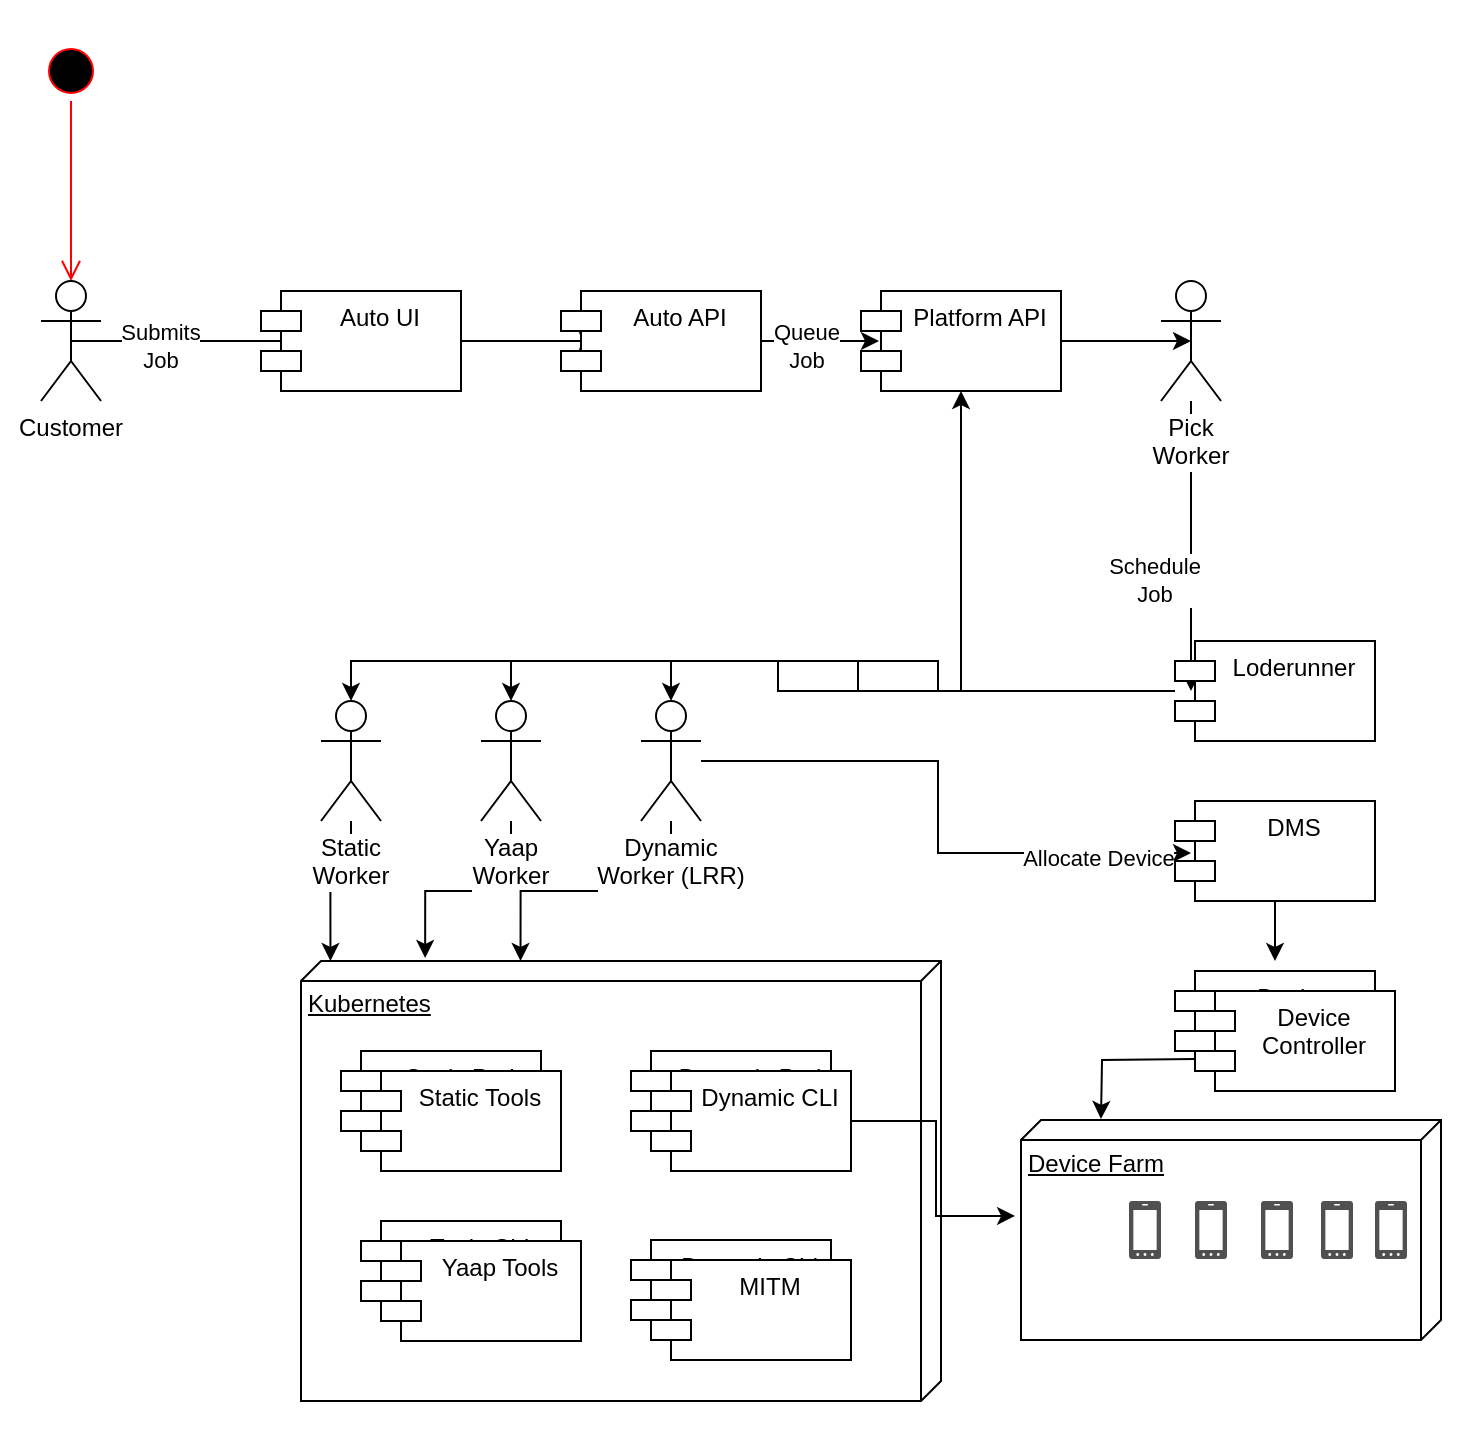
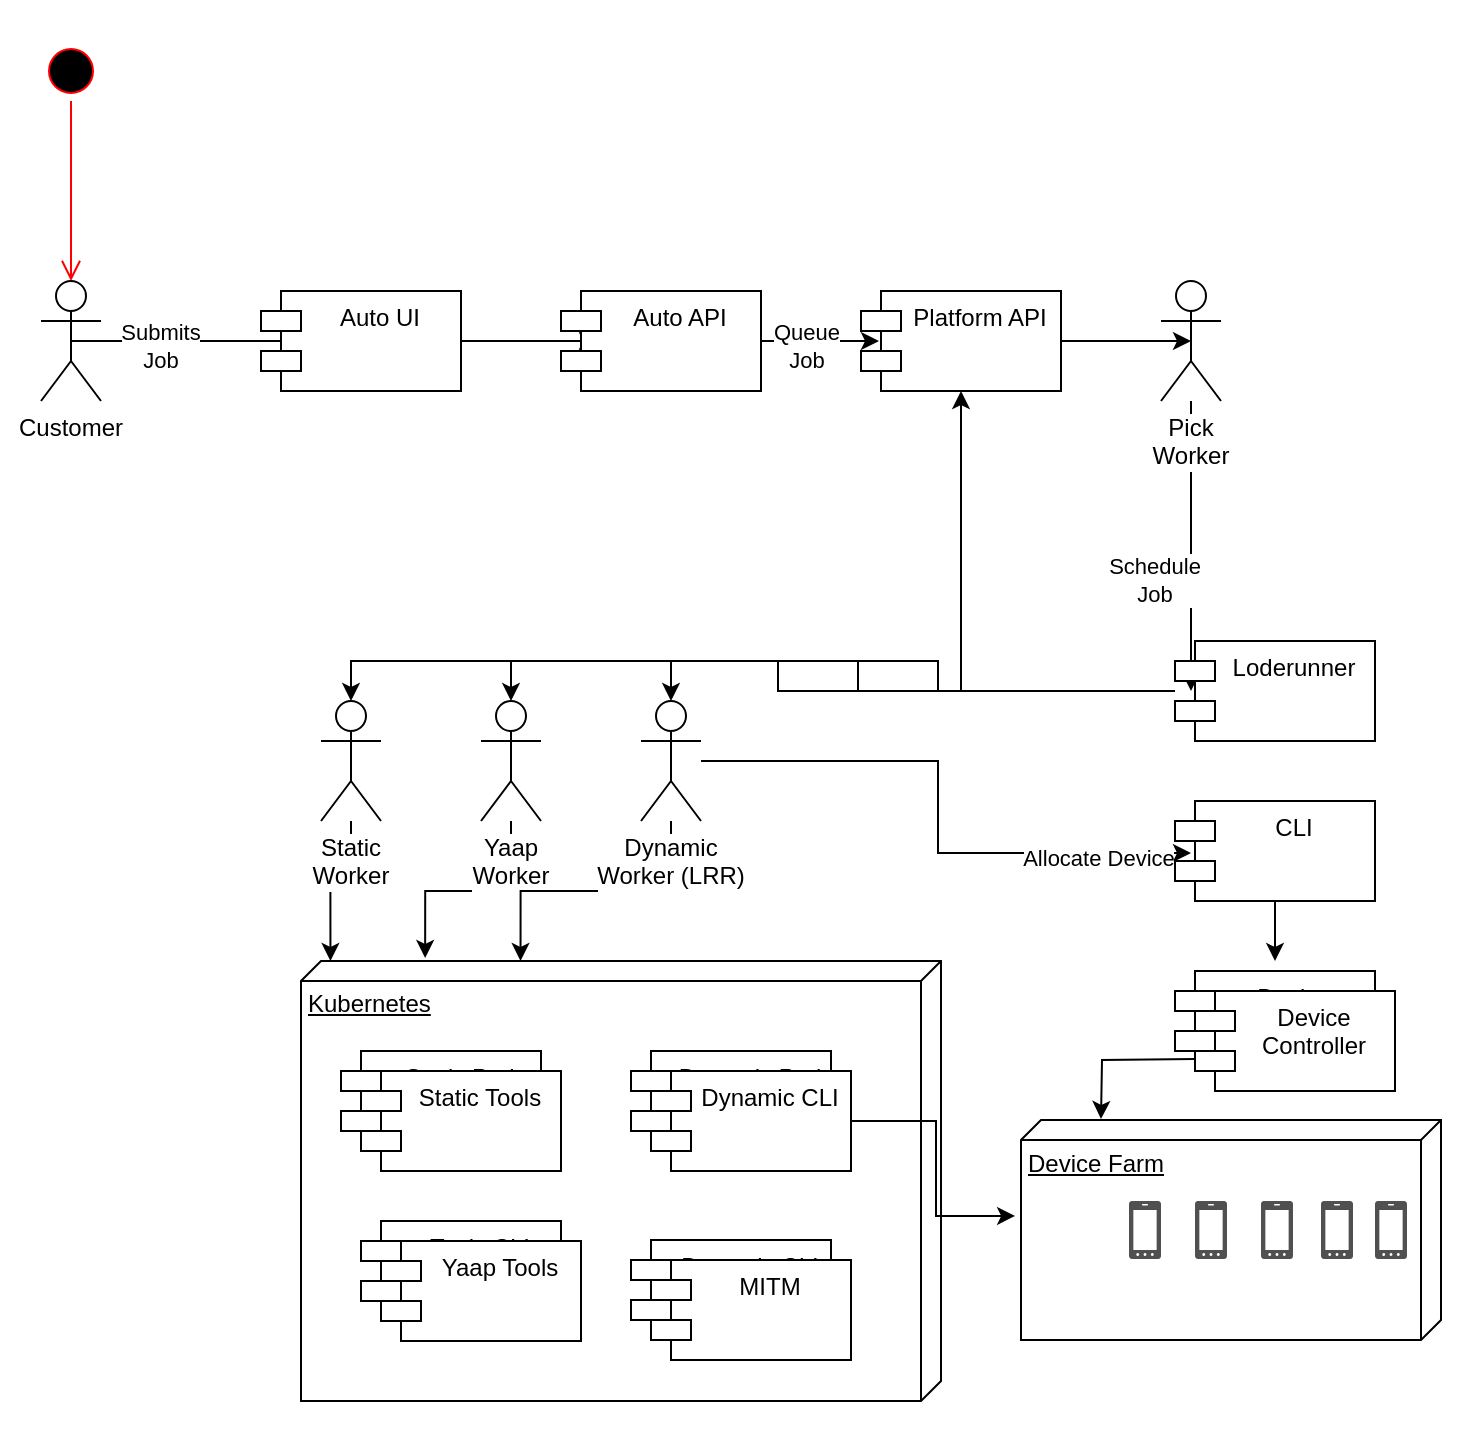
(1294, 828) -> (1294, 828)
